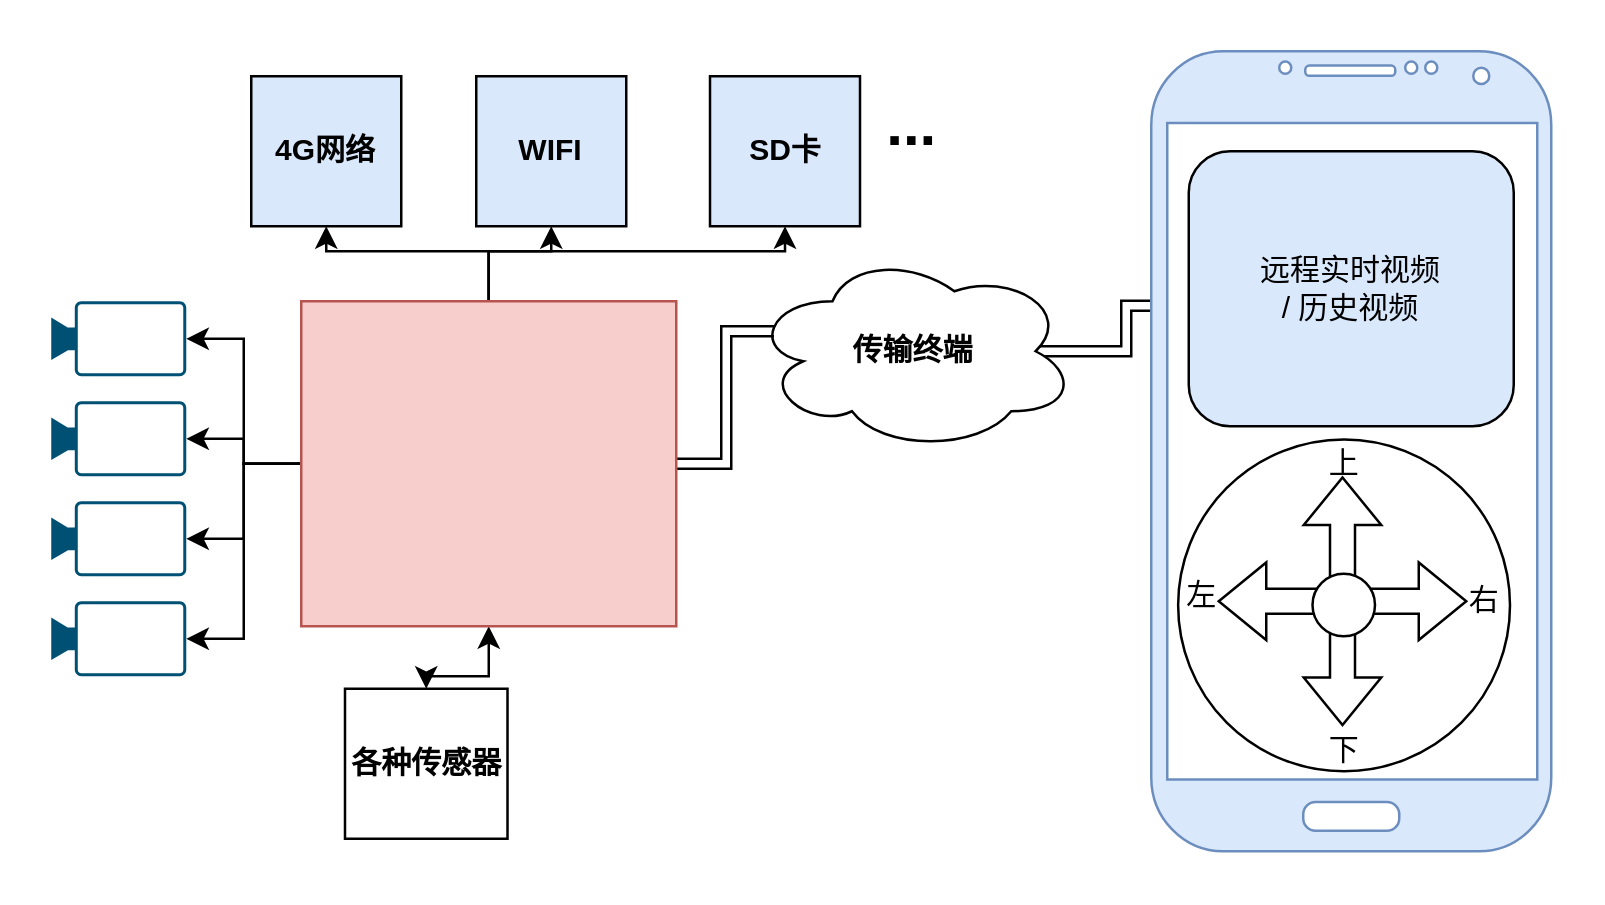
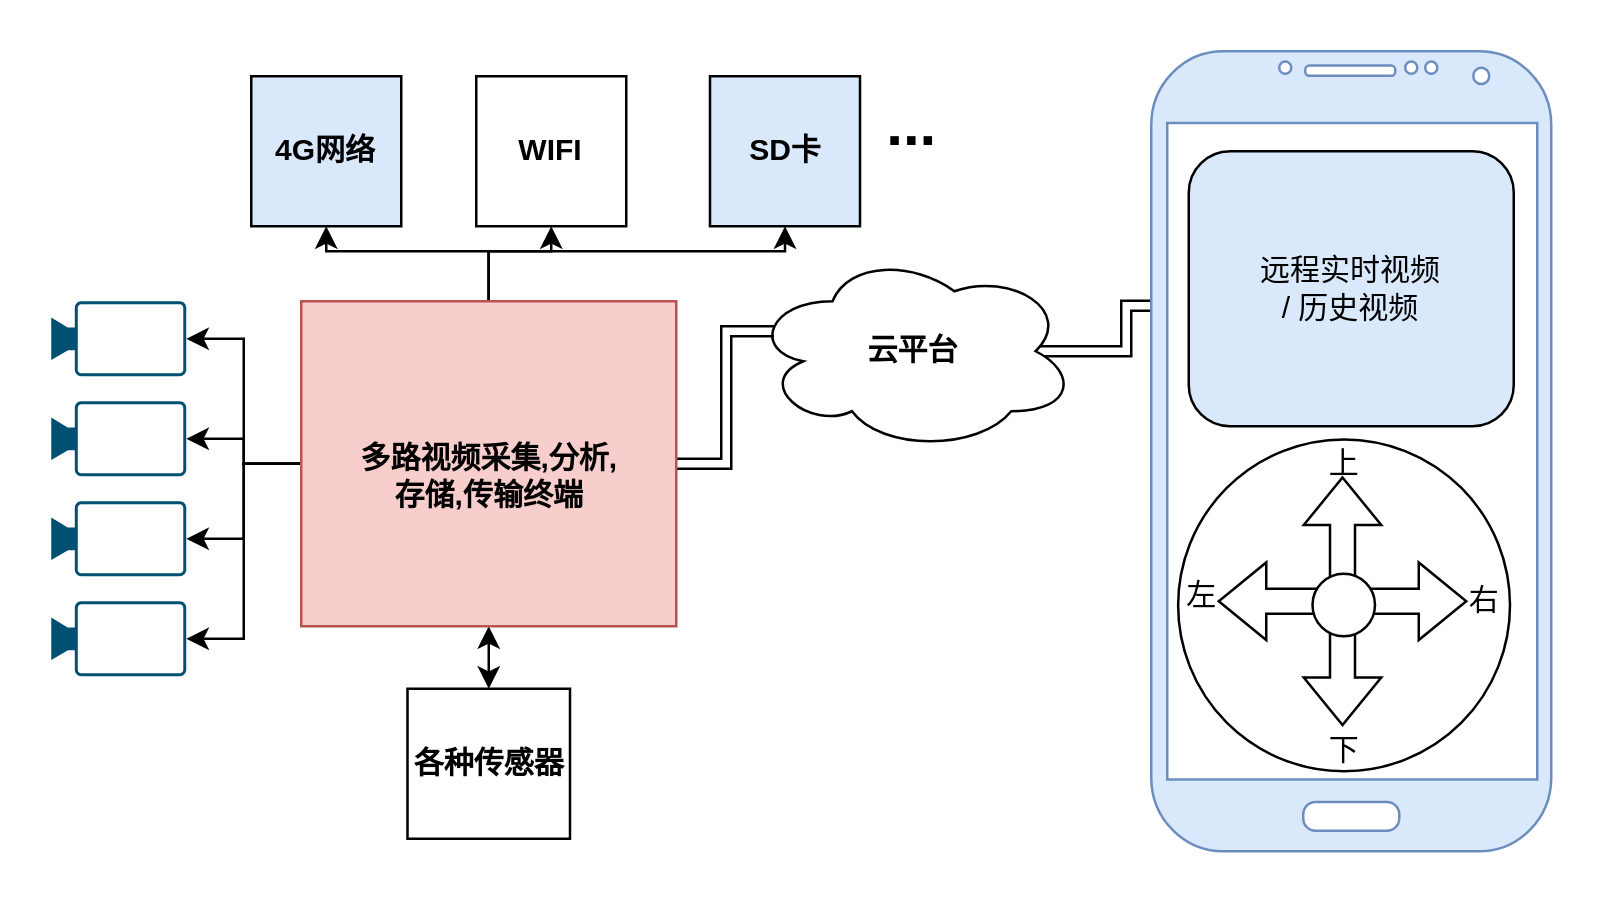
(551, 151) -> (551, 151)
(914, 351) -> (914, 351)
none -> (489, 476)
(426, 764) -> (489, 764)
